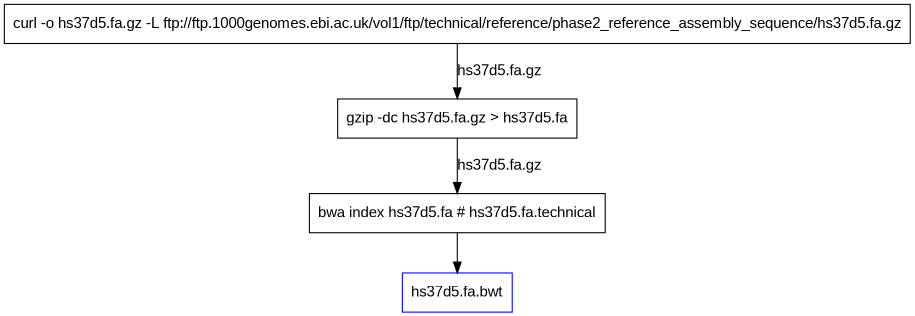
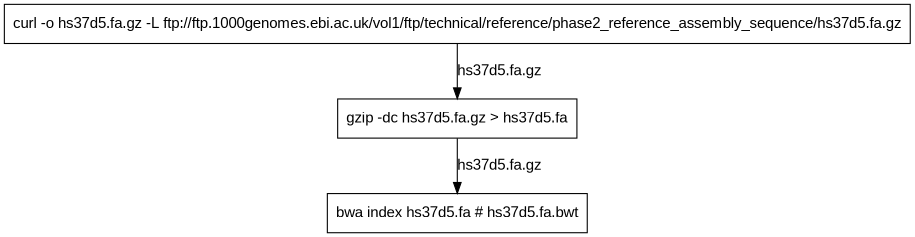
(457, 213) -> (457, 213)
(457, 293) -> none
